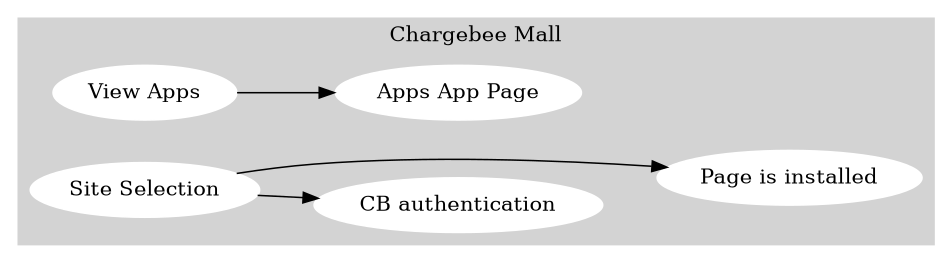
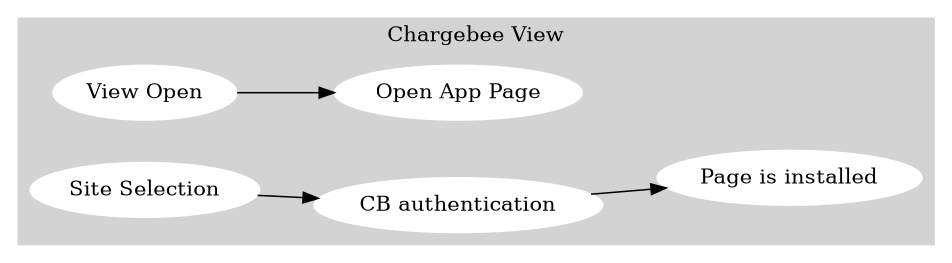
(476, 36) -> (476, 36)
(145, 93) -> (145, 93)
(458, 93) -> (458, 93)
(444, 159) -> (621, 192)
